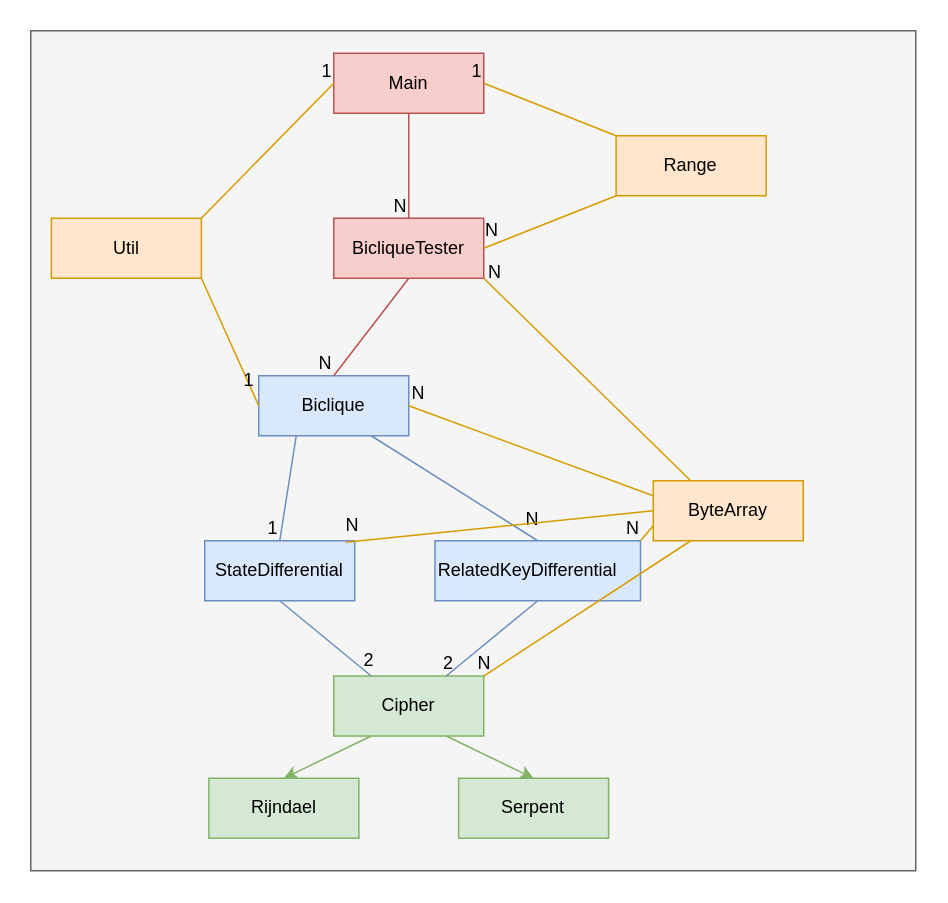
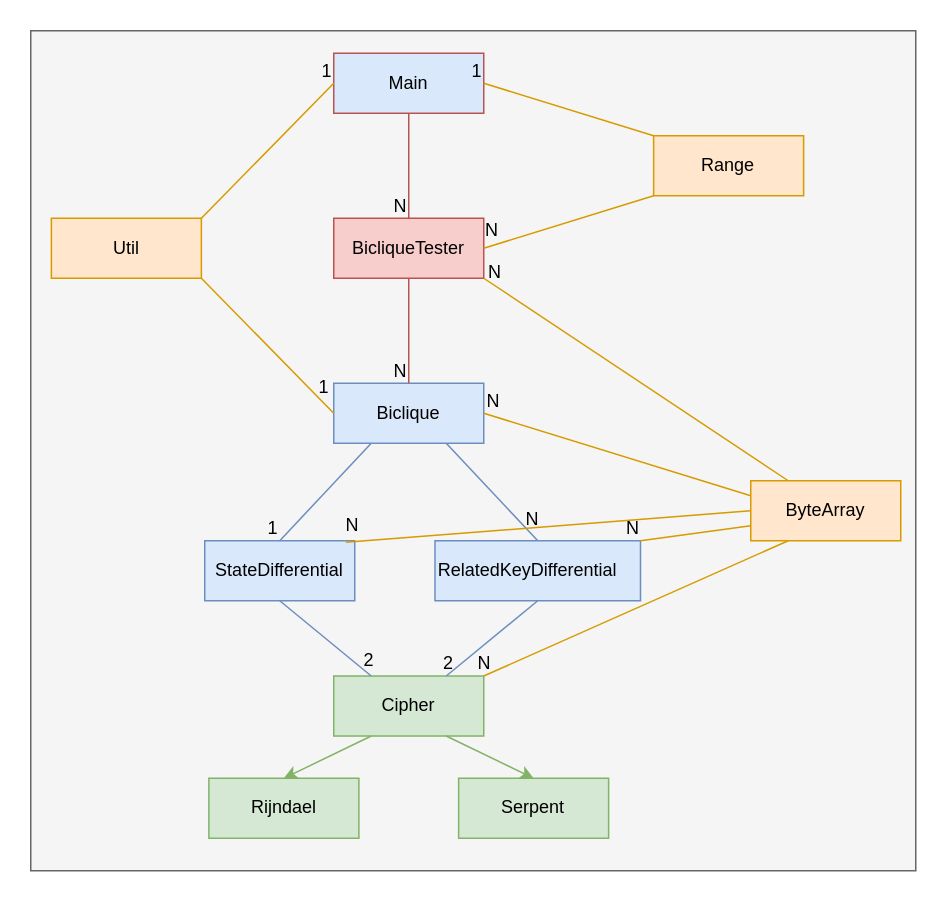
(409, 83) -> (409, 83)
(691, 166) -> (729, 166)
(334, 406) -> (409, 413)
(728, 511) -> (826, 511)
